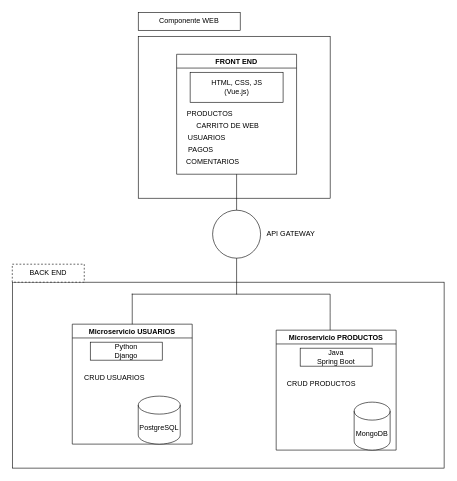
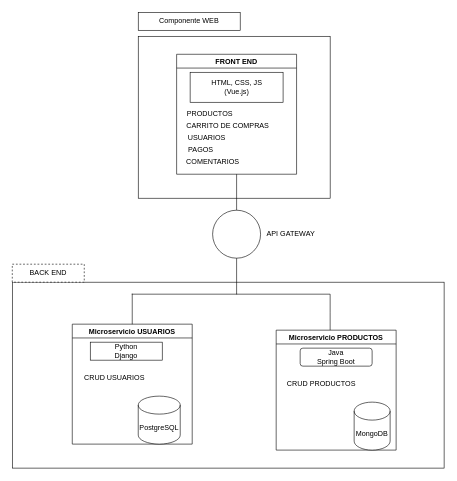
(228, 126) -> (228, 126)
(336, 357) -> (336, 357)
